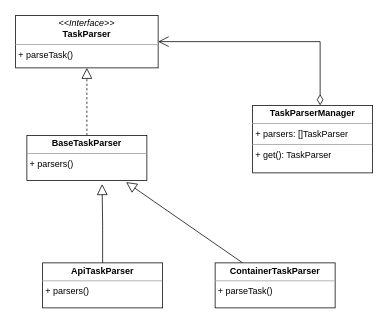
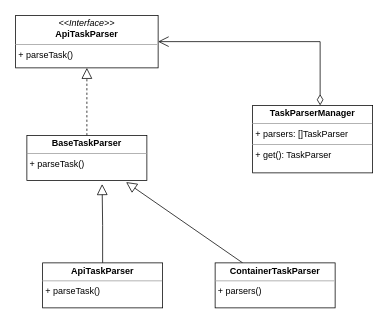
(48, 32) -> (48, 32)
(62, 146) -> (62, 146)
(74, 274) -> (74, 274)
(262, 274) -> (262, 274)
